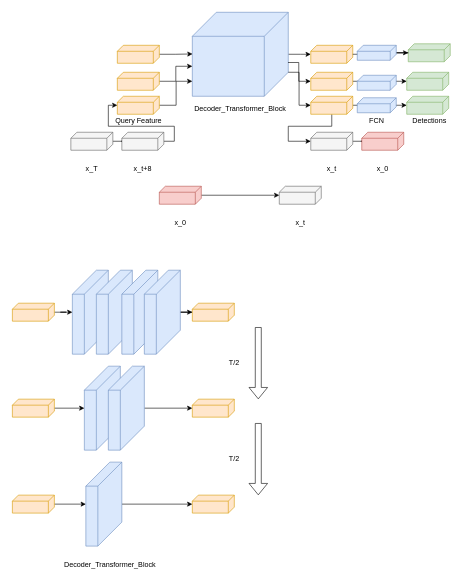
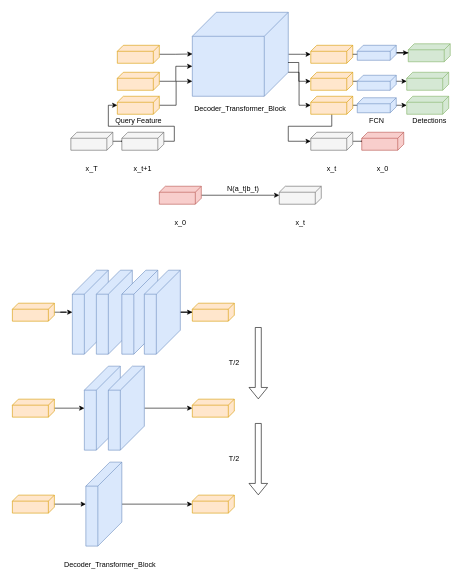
(143, 169) -> (143, 169)
none -> (243, 189)
